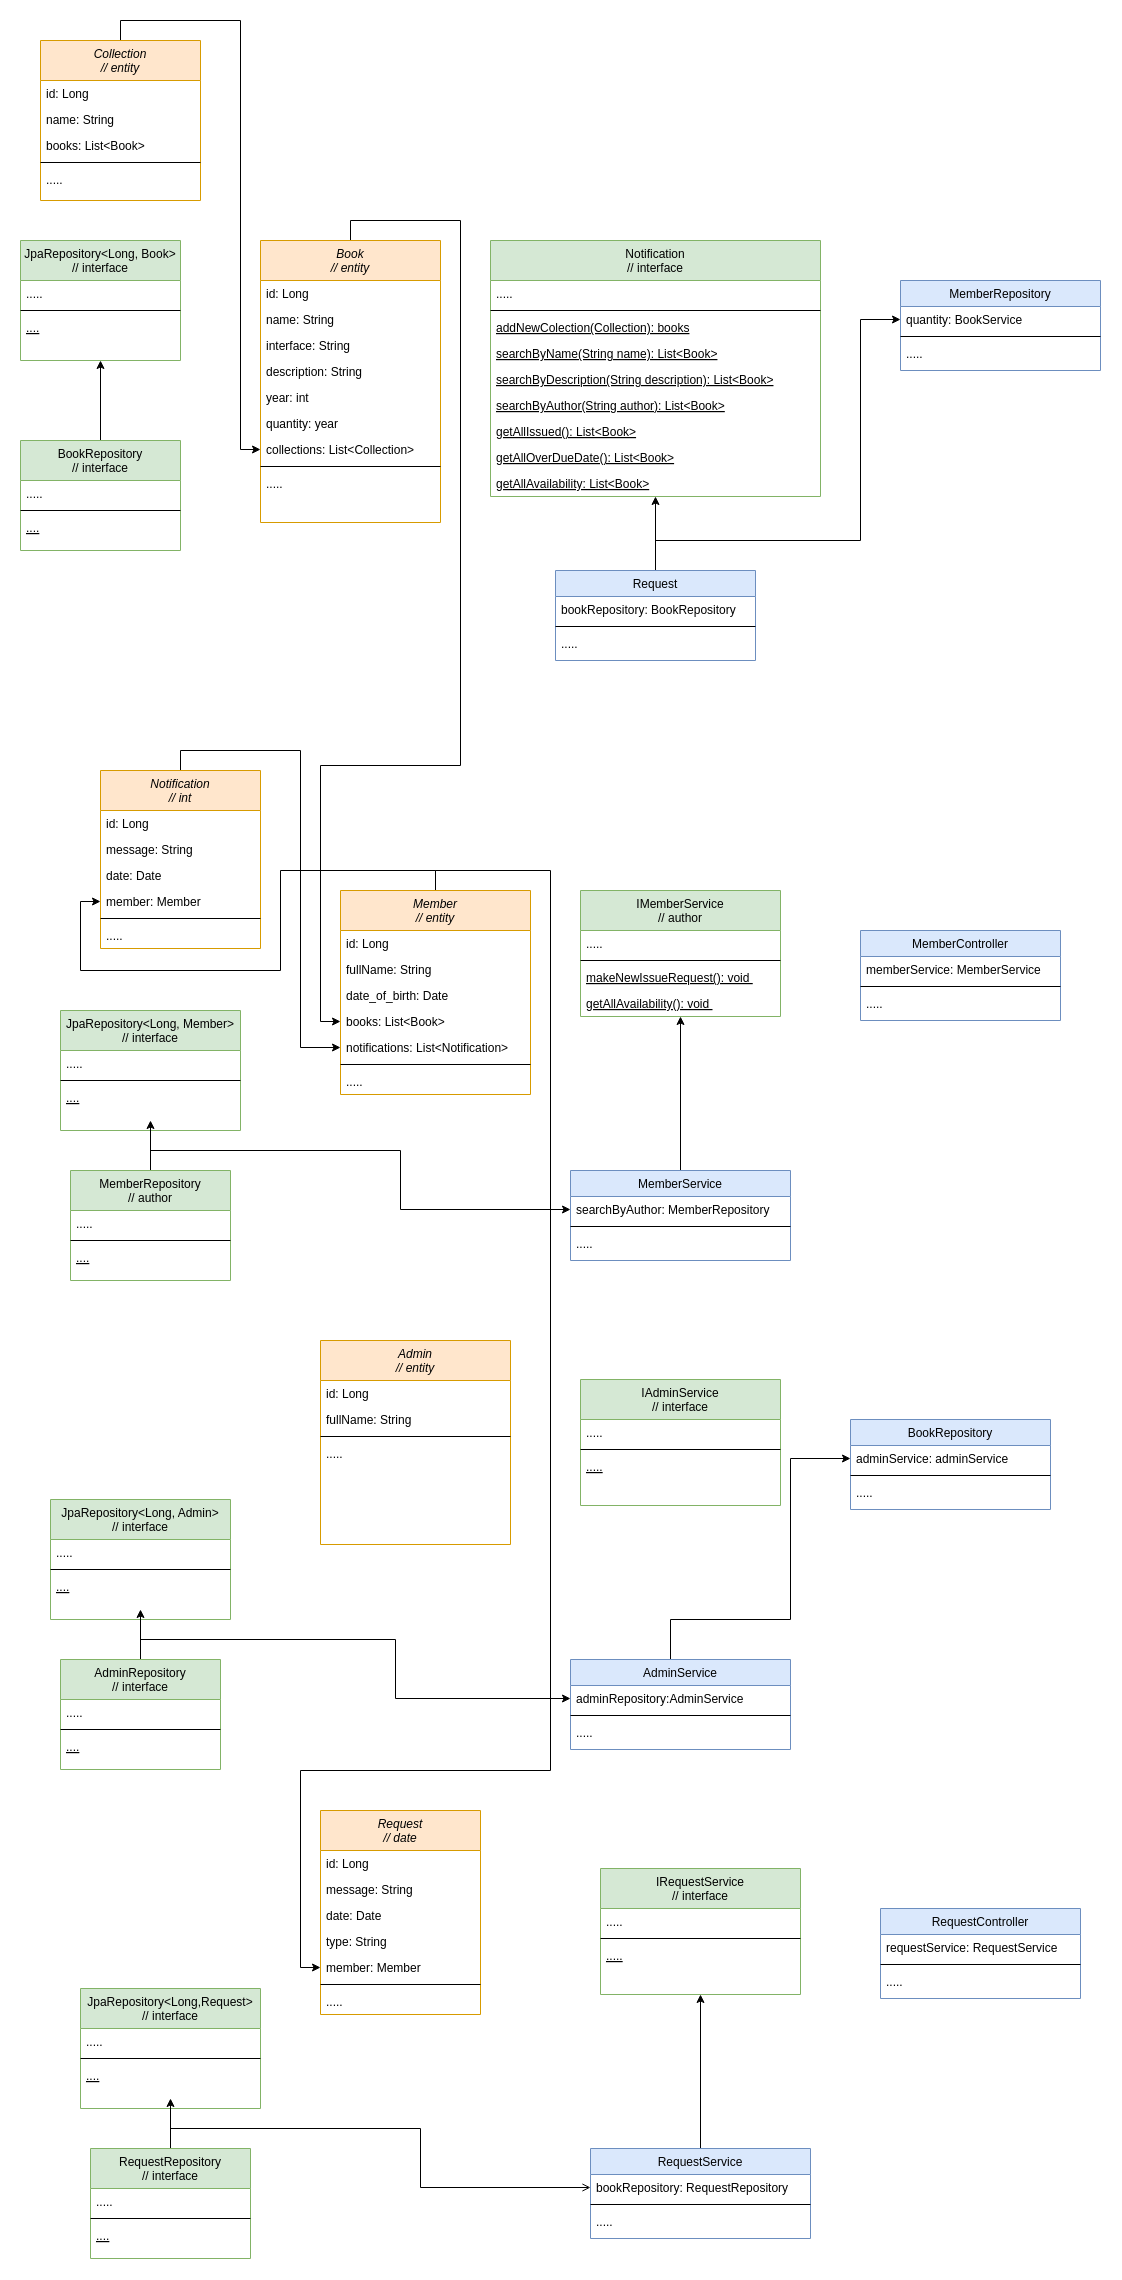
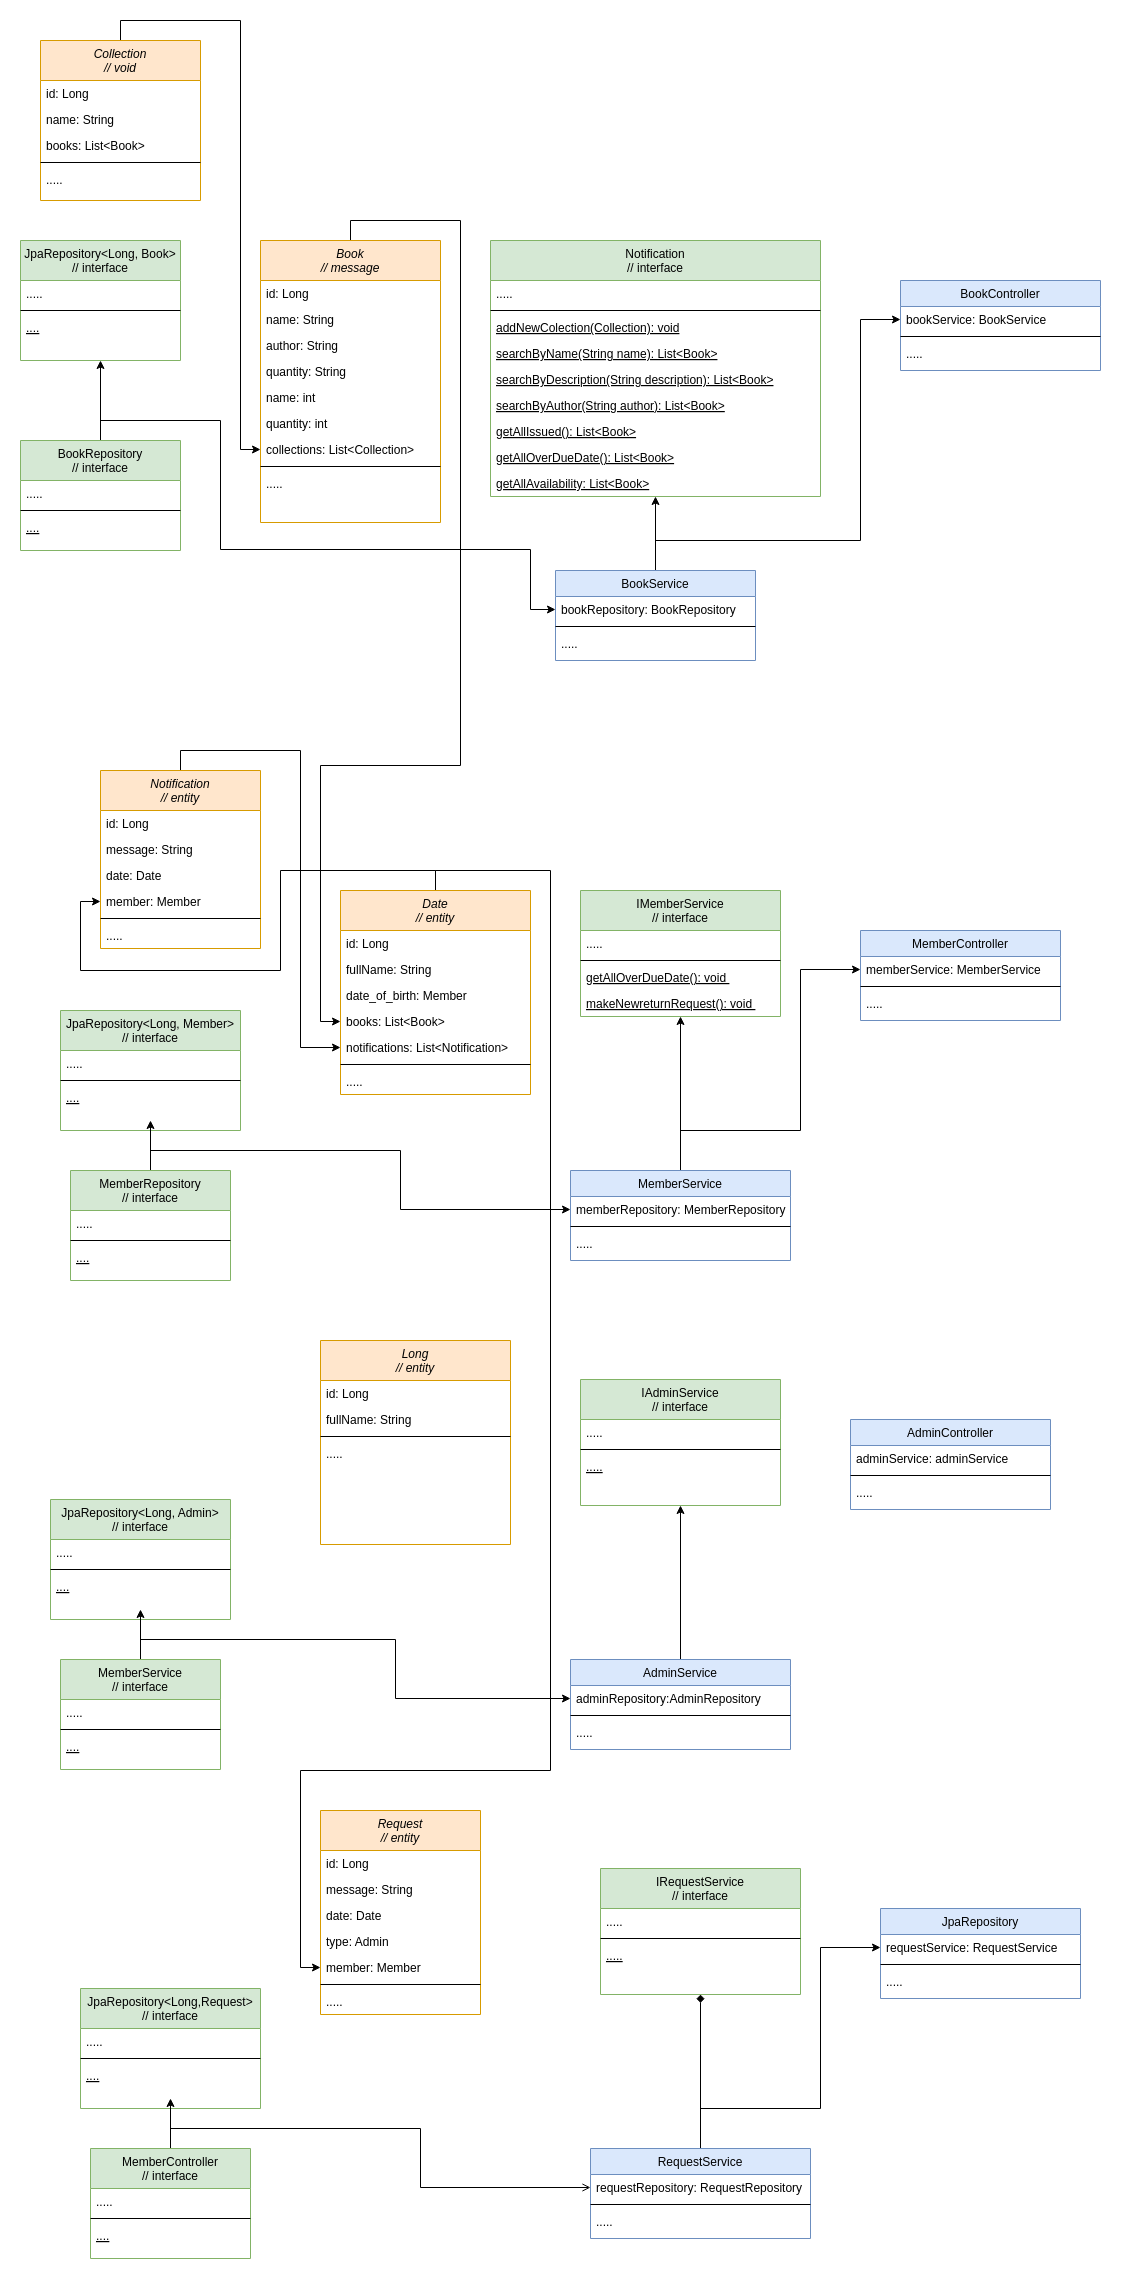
(120, 54) -> (120, 54)
(350, 254) -> (350, 254)
(1000, 294) -> (1000, 294)
(970, 320) -> (980, 320)
(599, 328) -> (594, 328)
(317, 346) -> (308, 346)
(322, 372) -> (314, 372)
(292, 398) -> (292, 398)
(308, 424) -> (303, 424)
none -> (291, 550)
(655, 584) -> (655, 584)
(180, 784) -> (180, 784)
(435, 904) -> (435, 904)
(680, 904) -> (680, 904)
(672, 978) -> (662, 978)
(405, 996) -> (412, 996)
(658, 1004) -> (675, 1004)
none -> (801, 1084)
(150, 1184) -> (150, 1184)
(680, 1210) -> (686, 1210)
(415, 1354) -> (415, 1354)
(950, 1433) -> (950, 1433)
none -> (681, 1585)
(791, 1598) -> none
(140, 1673) -> (140, 1673)
(662, 1699) -> (672, 1699)
(400, 1824) -> (400, 1824)
(980, 1922) -> (980, 1922)
(362, 1942) -> (358, 1942)
(701, 2002) -> (701, 2003)
none -> (821, 2062)
(170, 2162) -> (170, 2162)
(702, 2188) -> (712, 2188)
